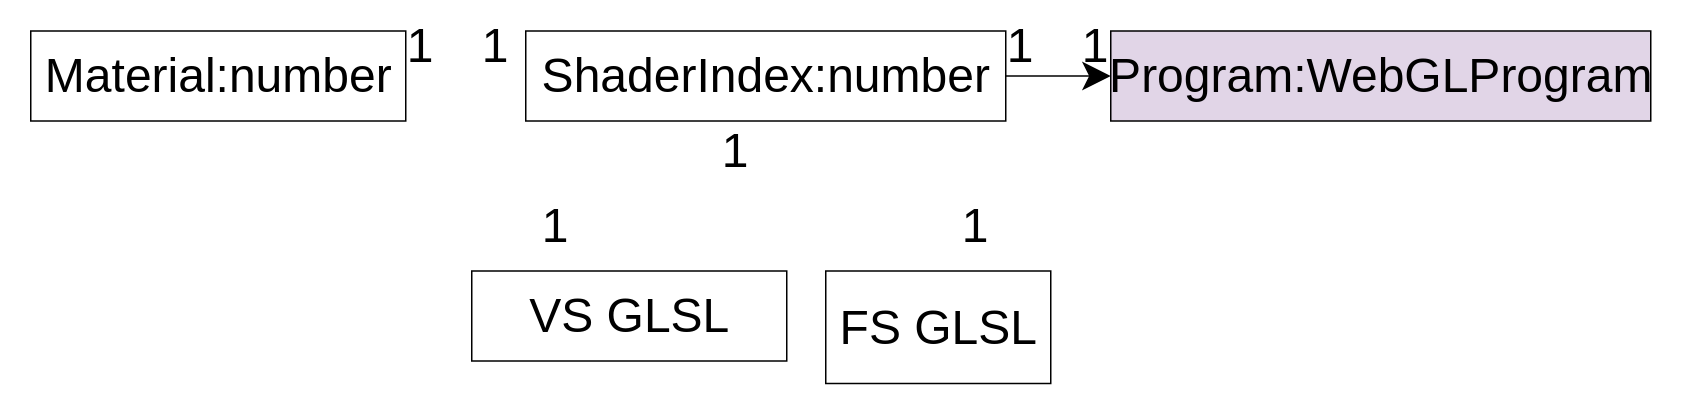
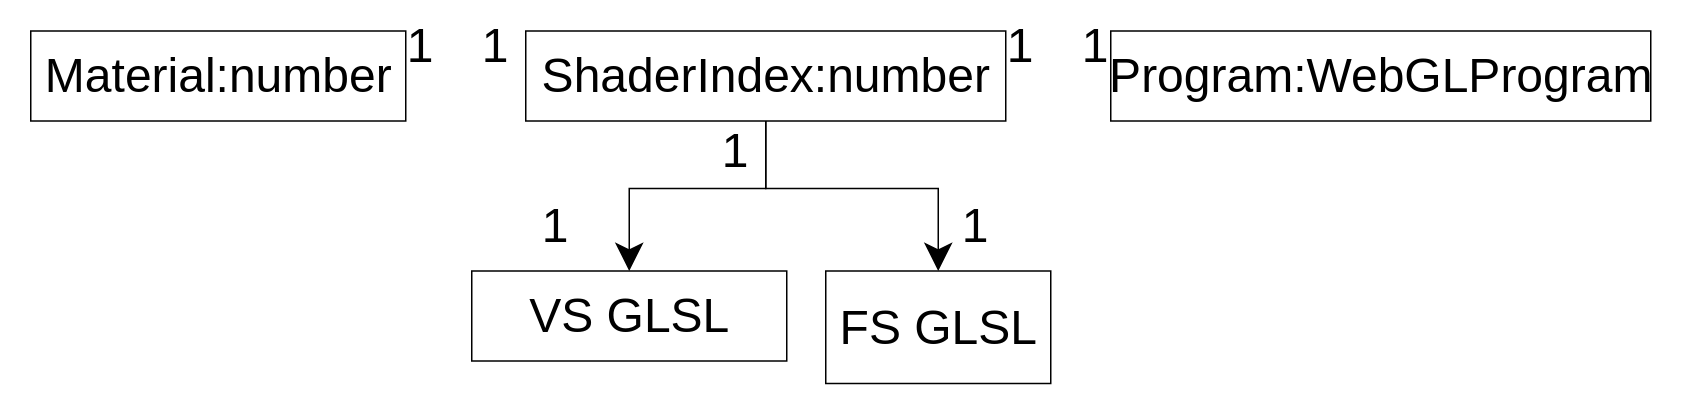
(1048, 76) -> (883, 188)
(1381, 76) -> (1381, 76)
none -> (665, 188)
